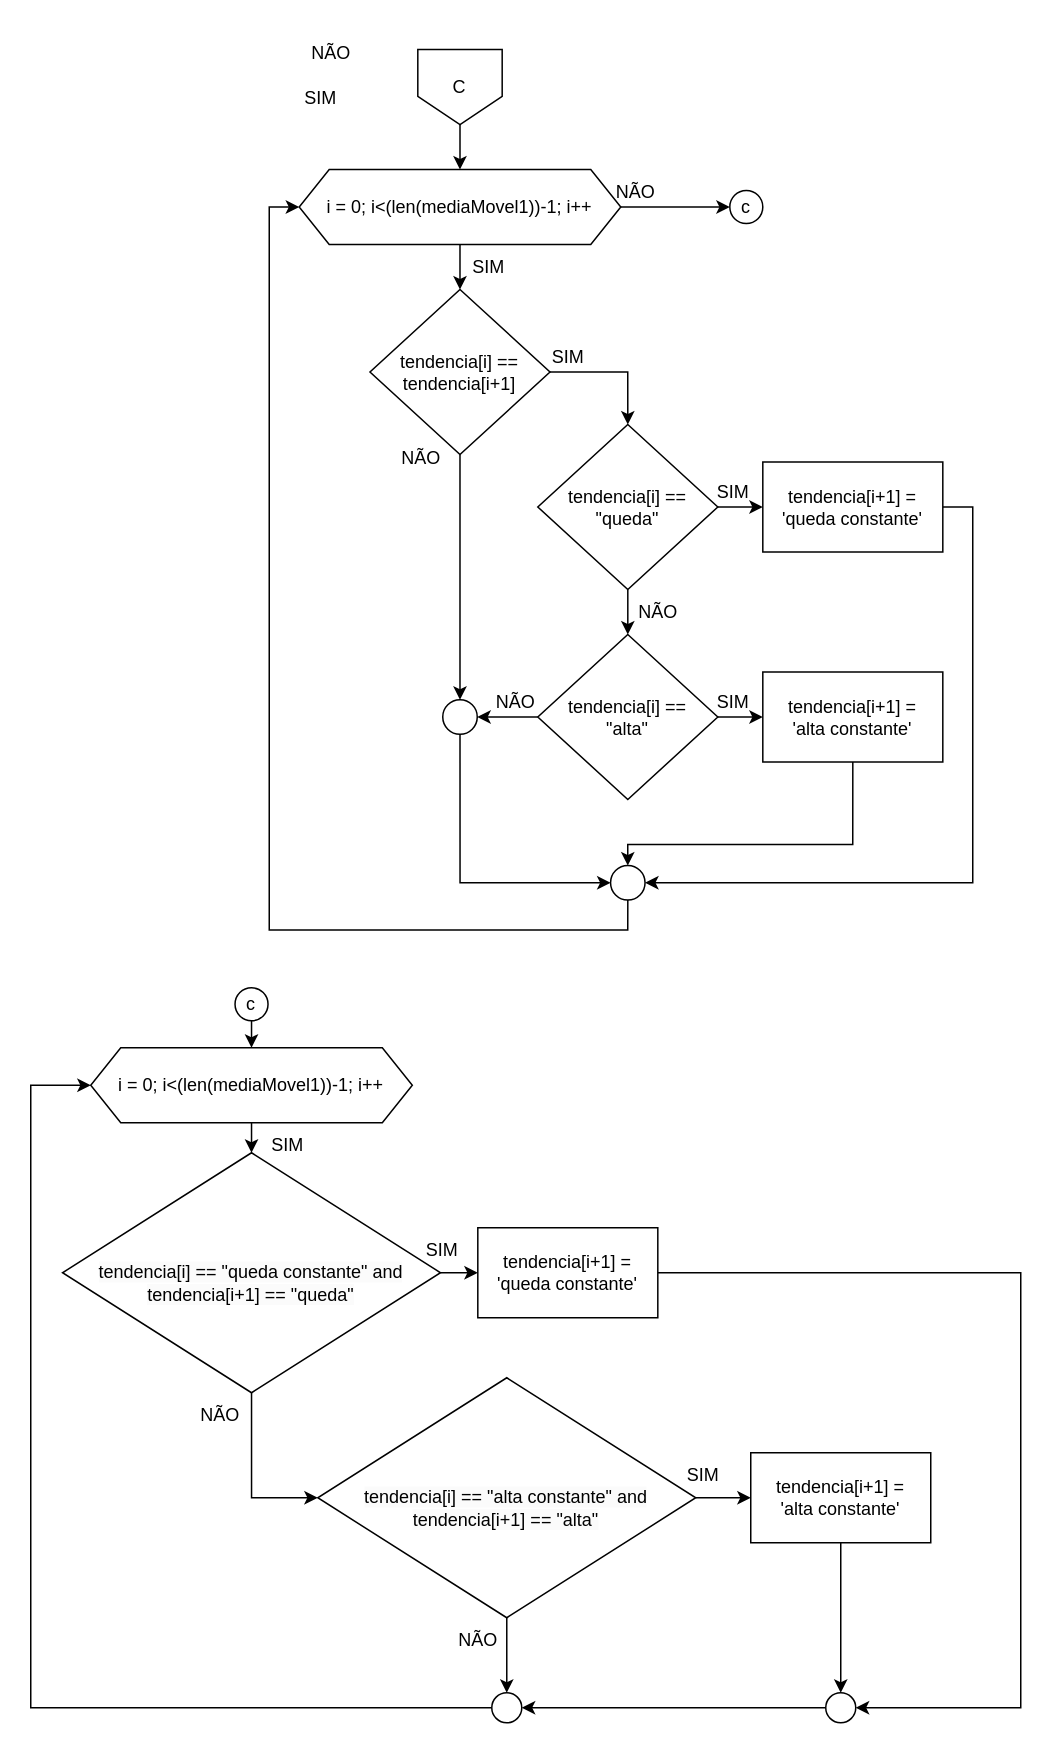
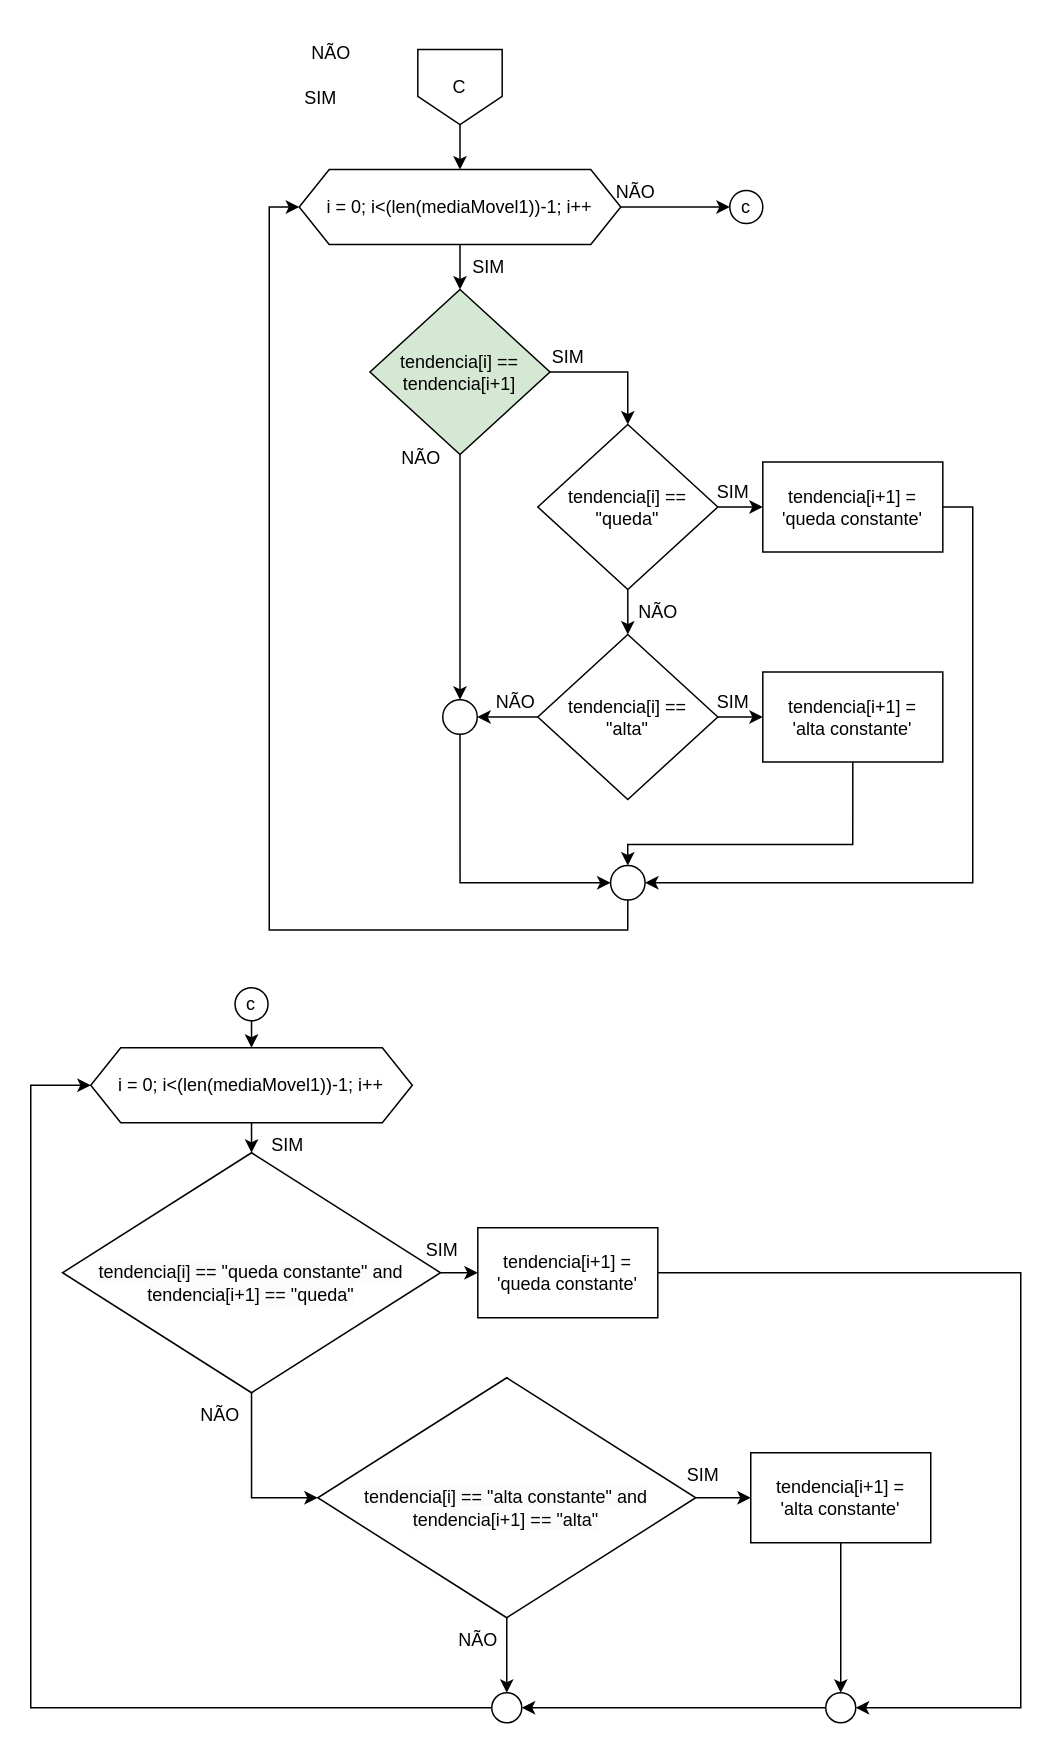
(460, 372) -> (460, 372)
